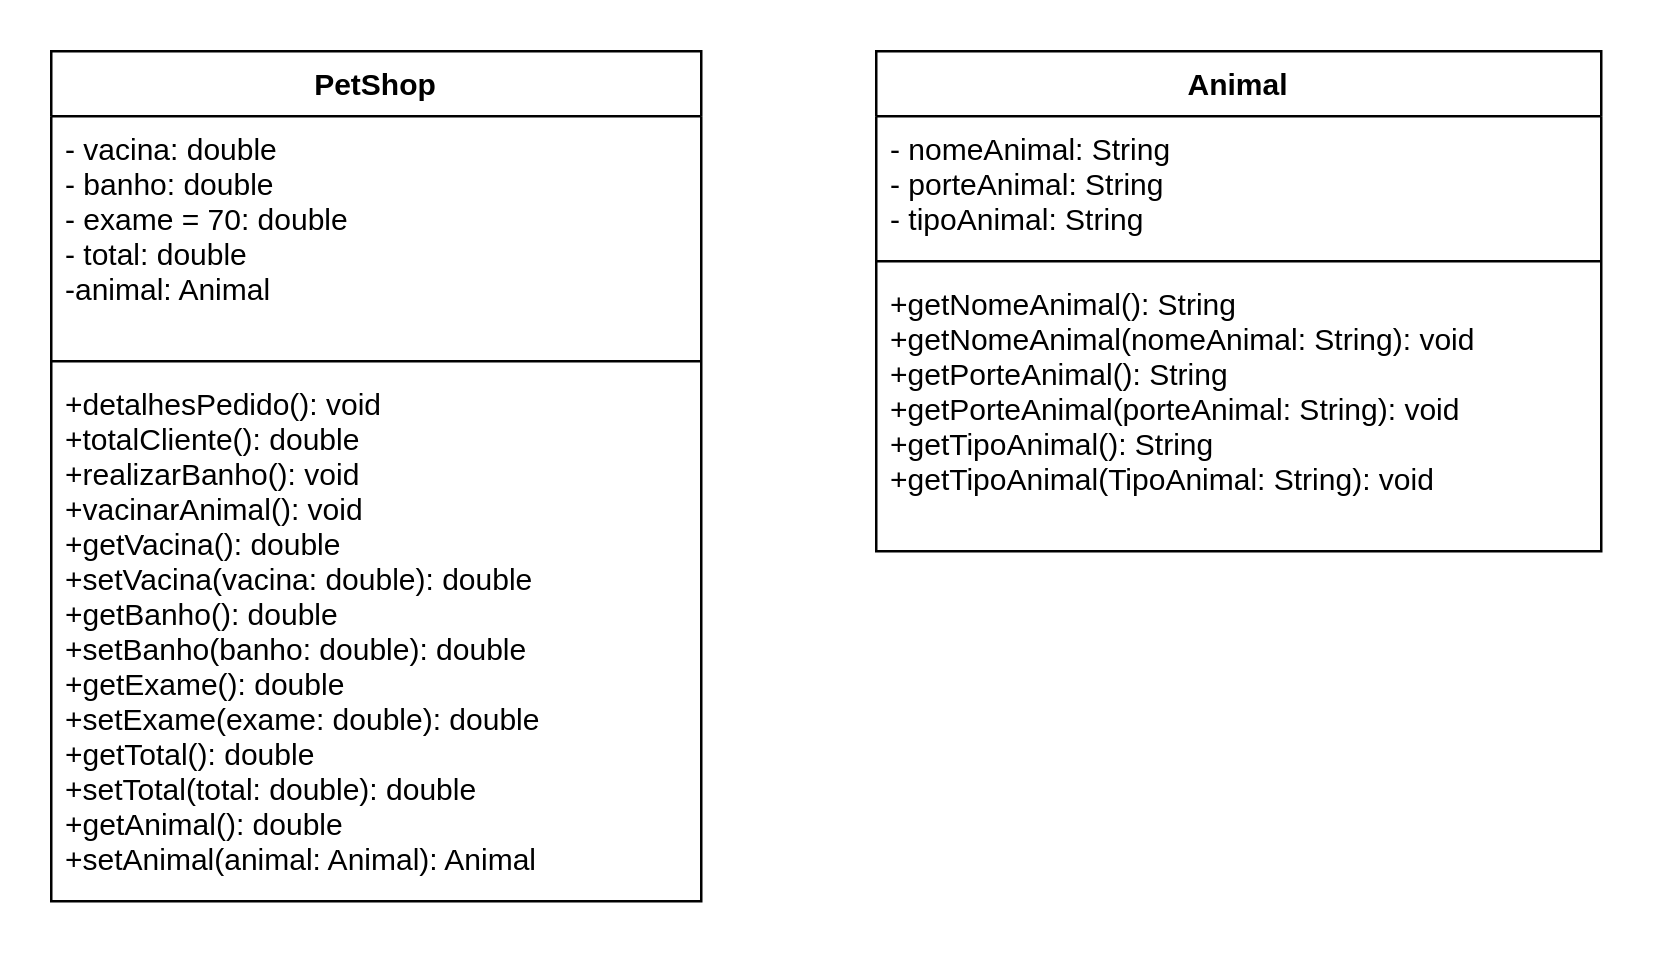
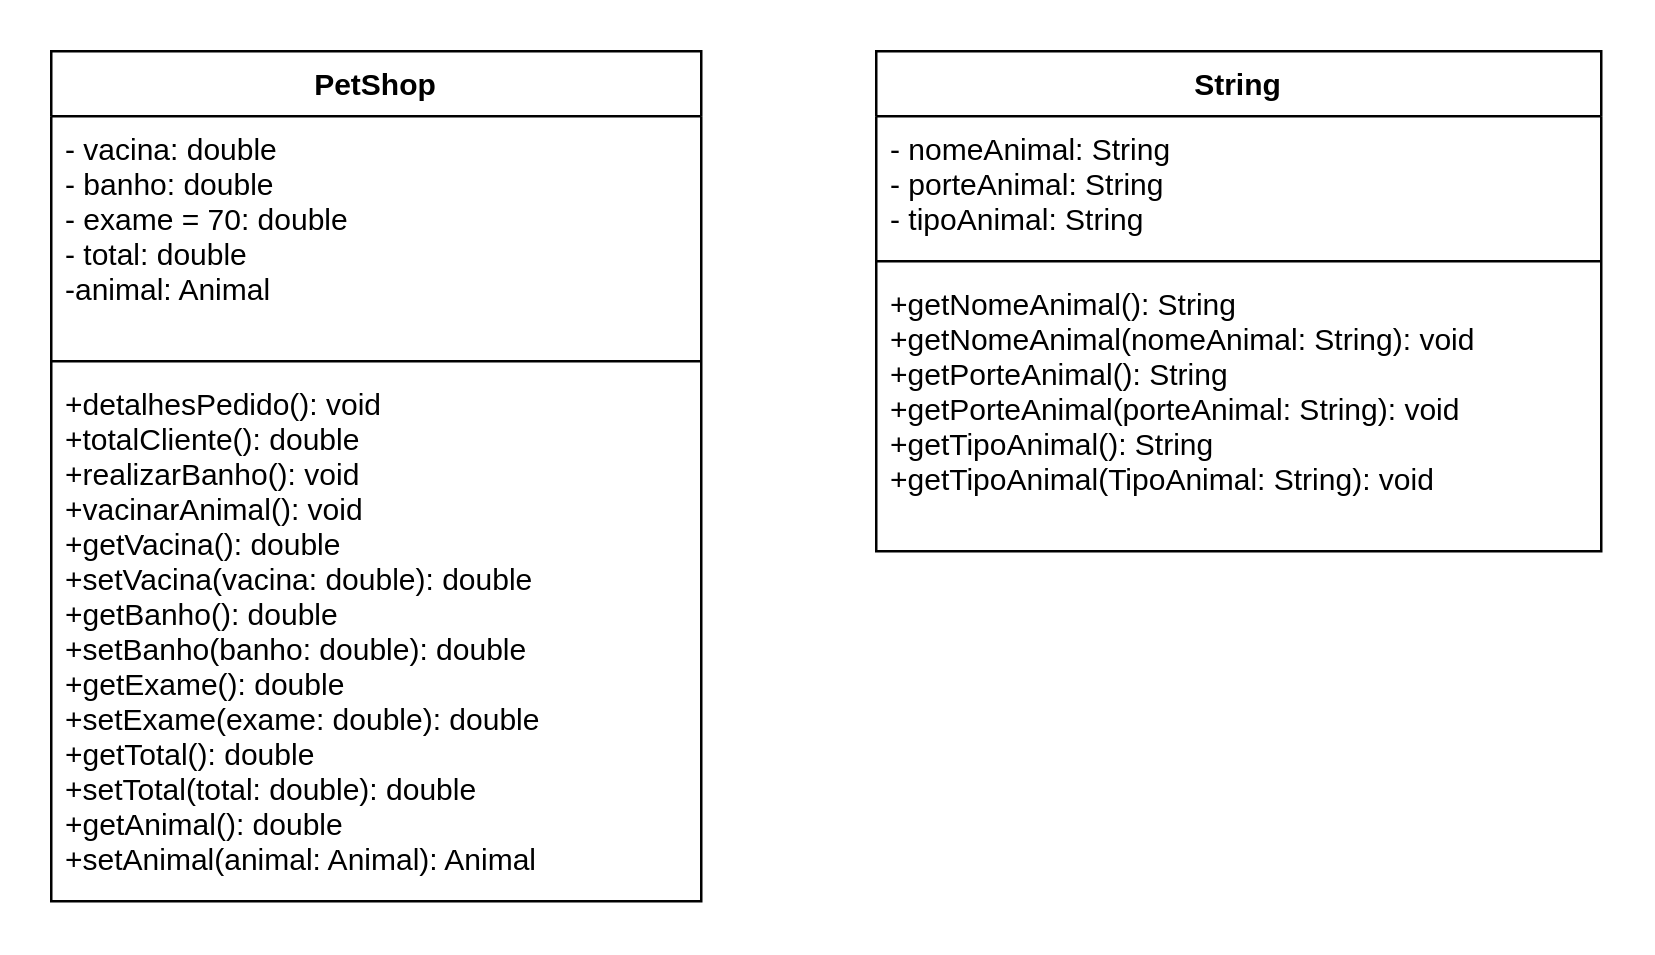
(1238, 85) -> (1238, 85)
